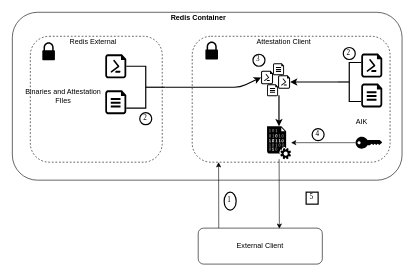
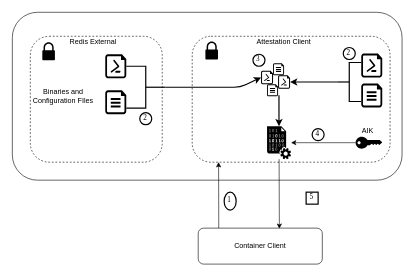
(198, 18) -> none
(63, 96) -> (63, 96)
(362, 122) -> (368, 131)
(260, 246) -> (260, 246)
